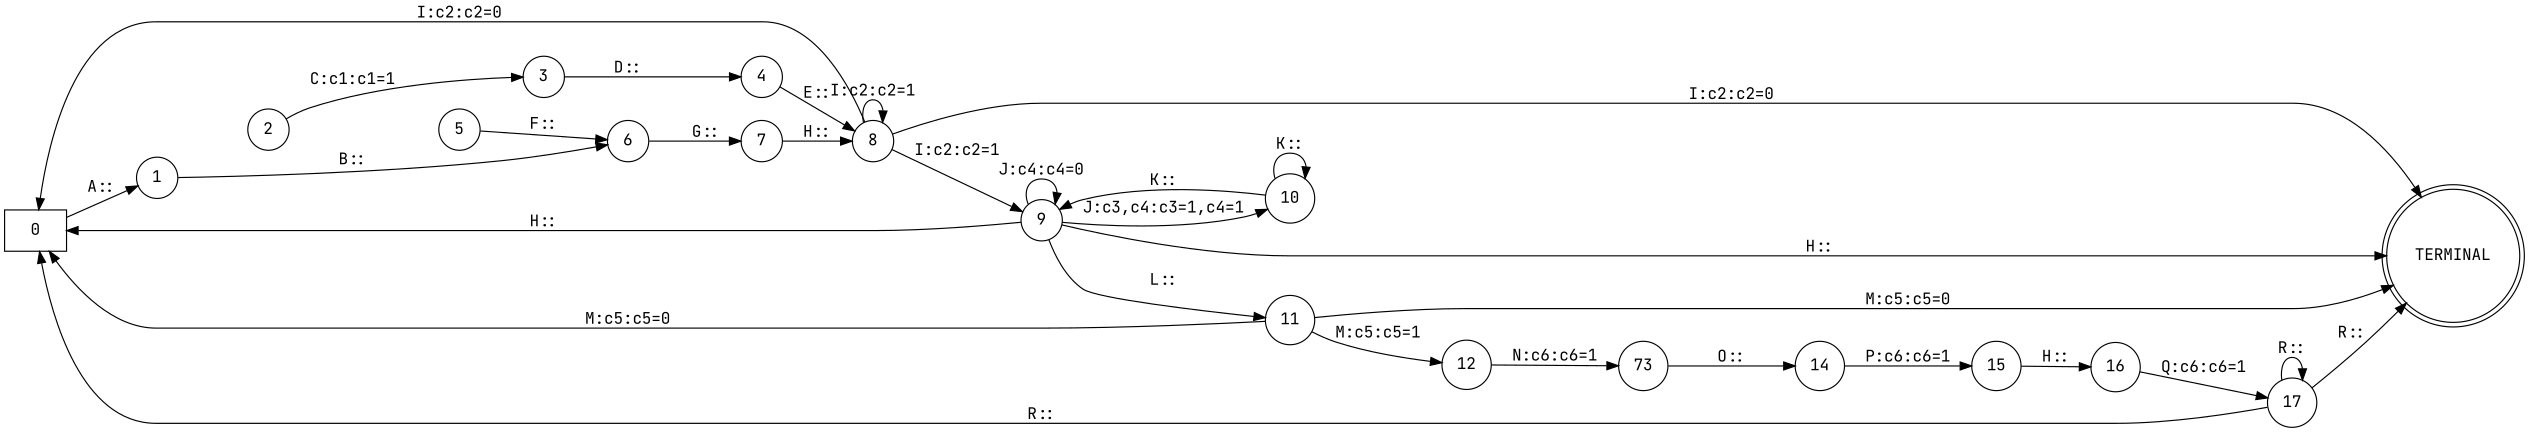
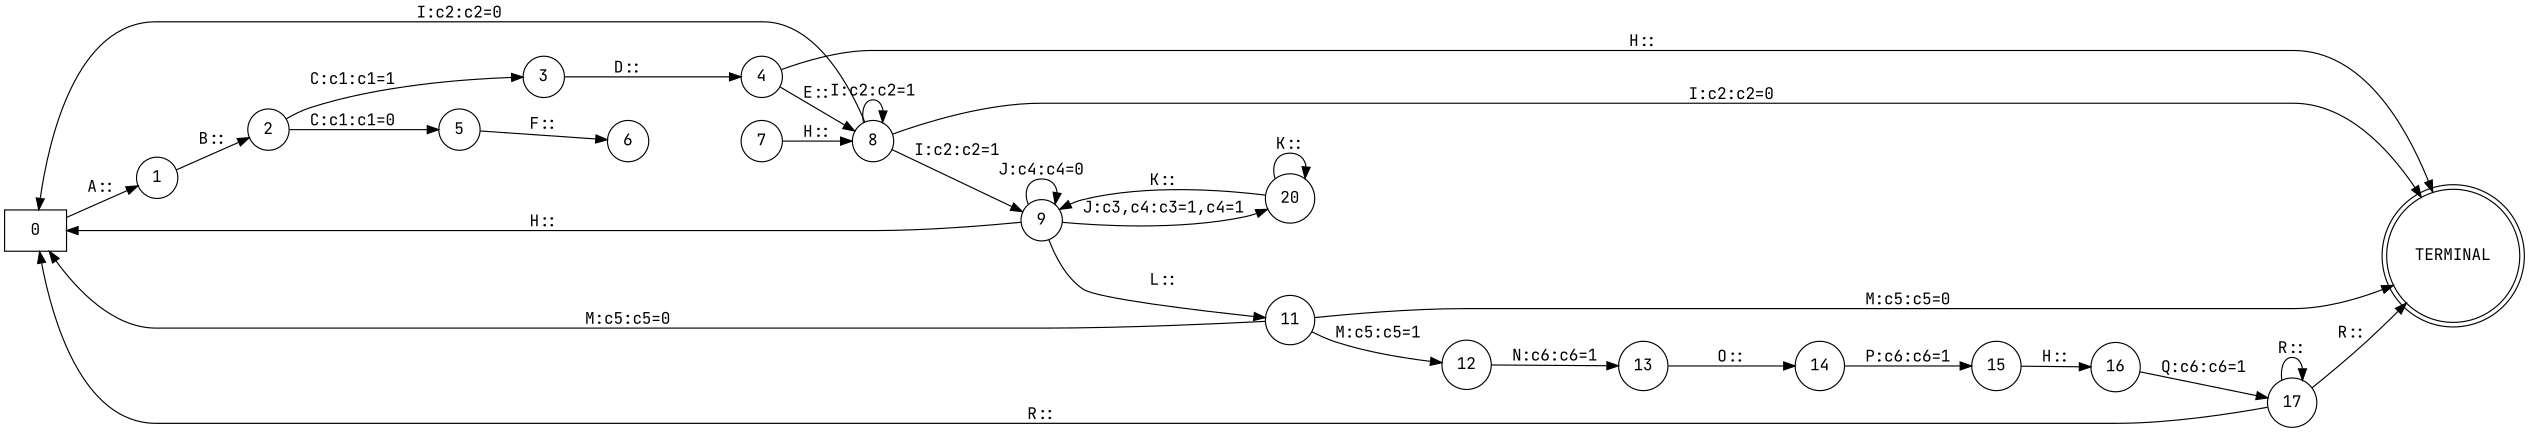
none -> (358, 130)
(689, 141) -> none
(388, 170) -> (207, 156)
(1290, 198) -> (1290, 198)
(1717, 256) -> (1636, 50)
(1643, 366) -> (1643, 366)
